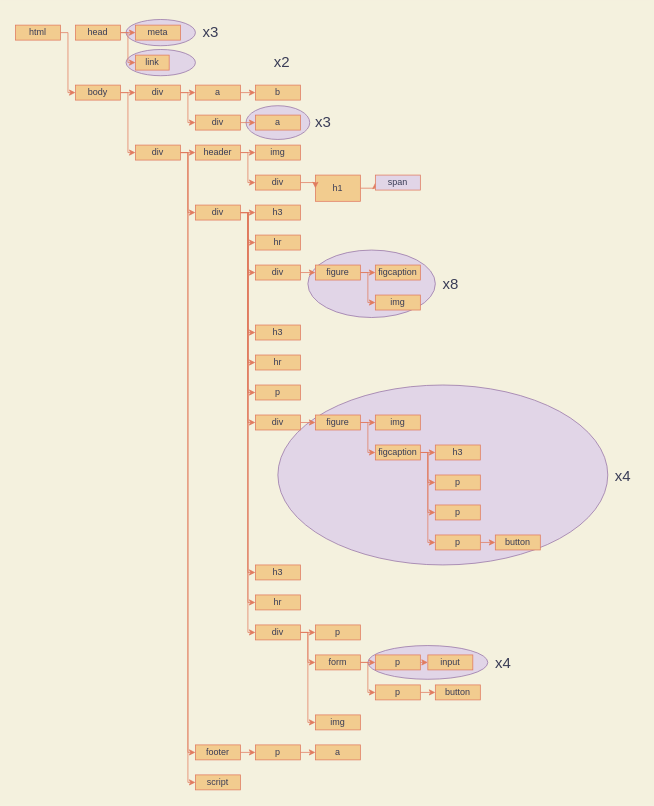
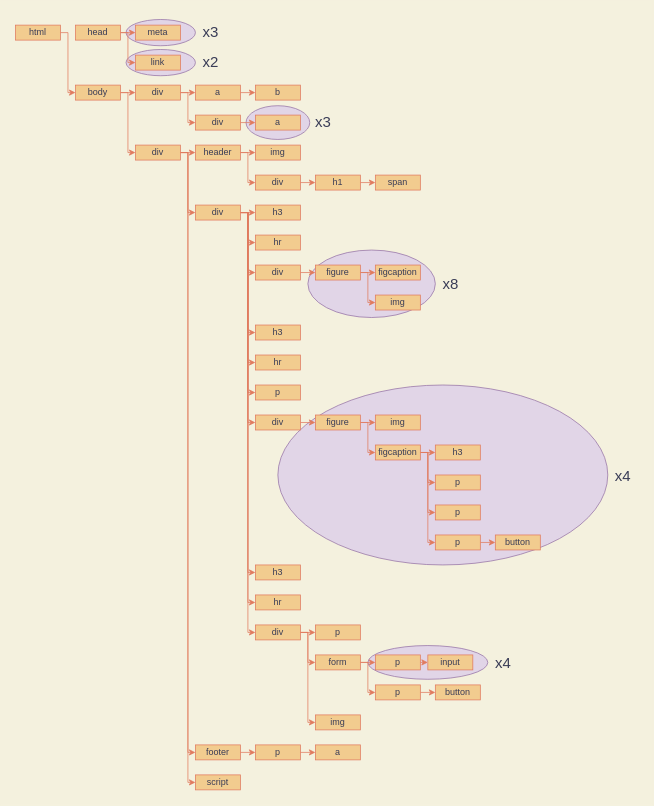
(282, 61) -> (210, 61)
(152, 63) -> (158, 63)
(398, 183) -> (398, 183)
(338, 188) -> (338, 183)
